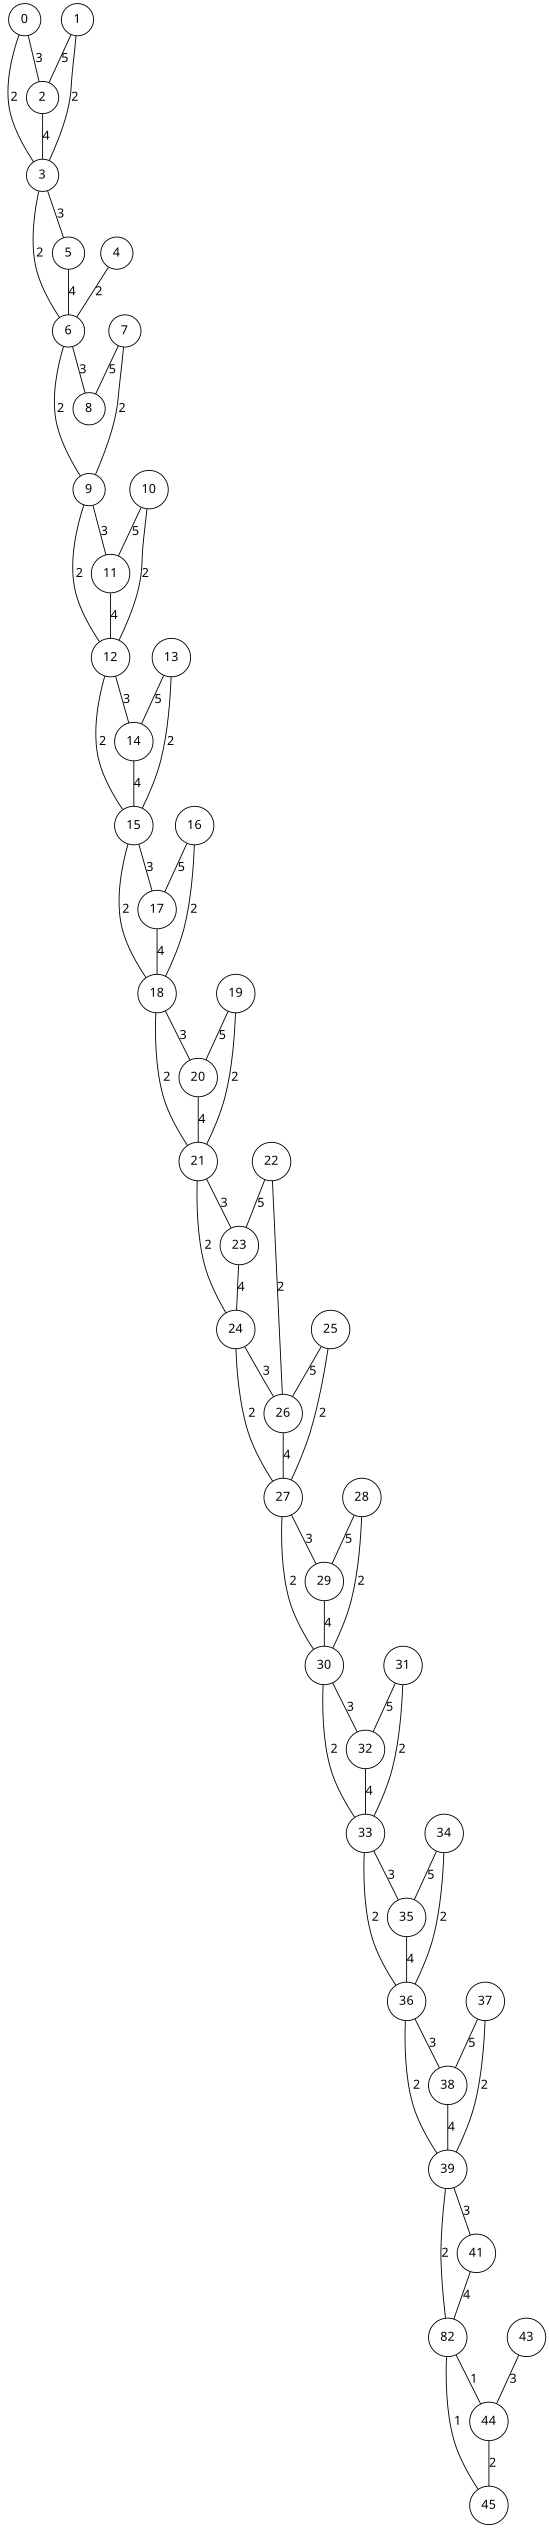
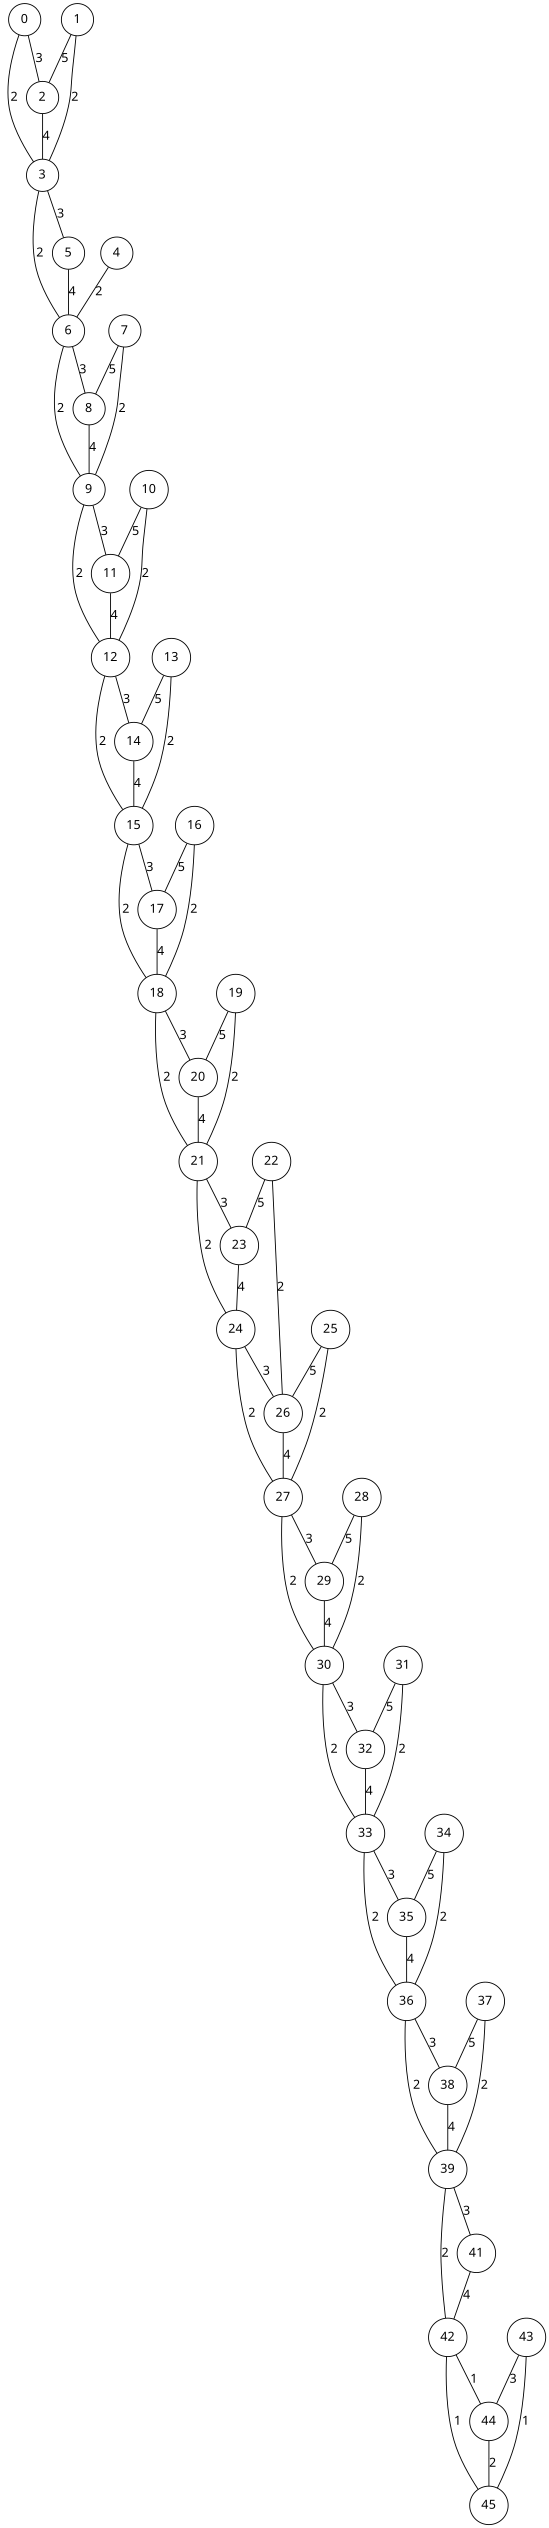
none -> (89, 449)
(448, 2337) -> (448, 2337)
none -> (519, 2424)
